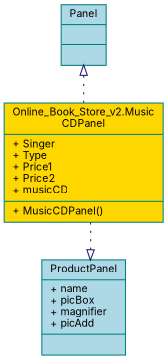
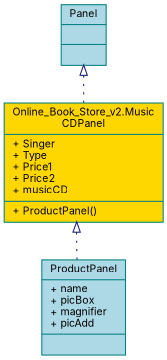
(59, 211) -> (55, 211)
(91, 236) -> (77, 246)
